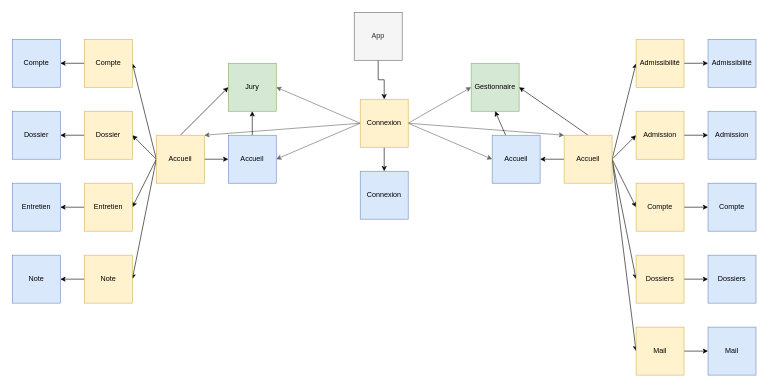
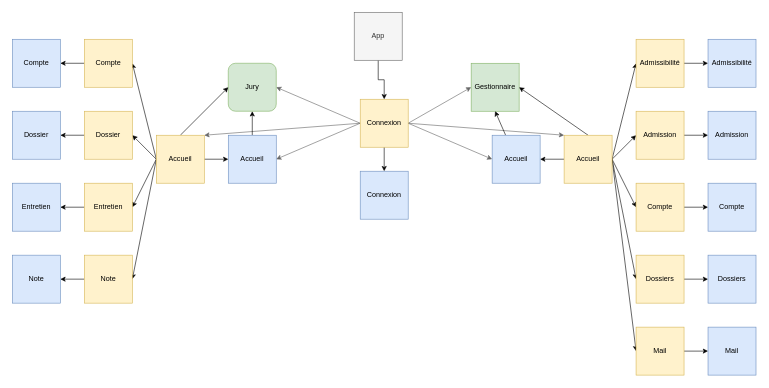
(252, 87) -> (252, 87)
